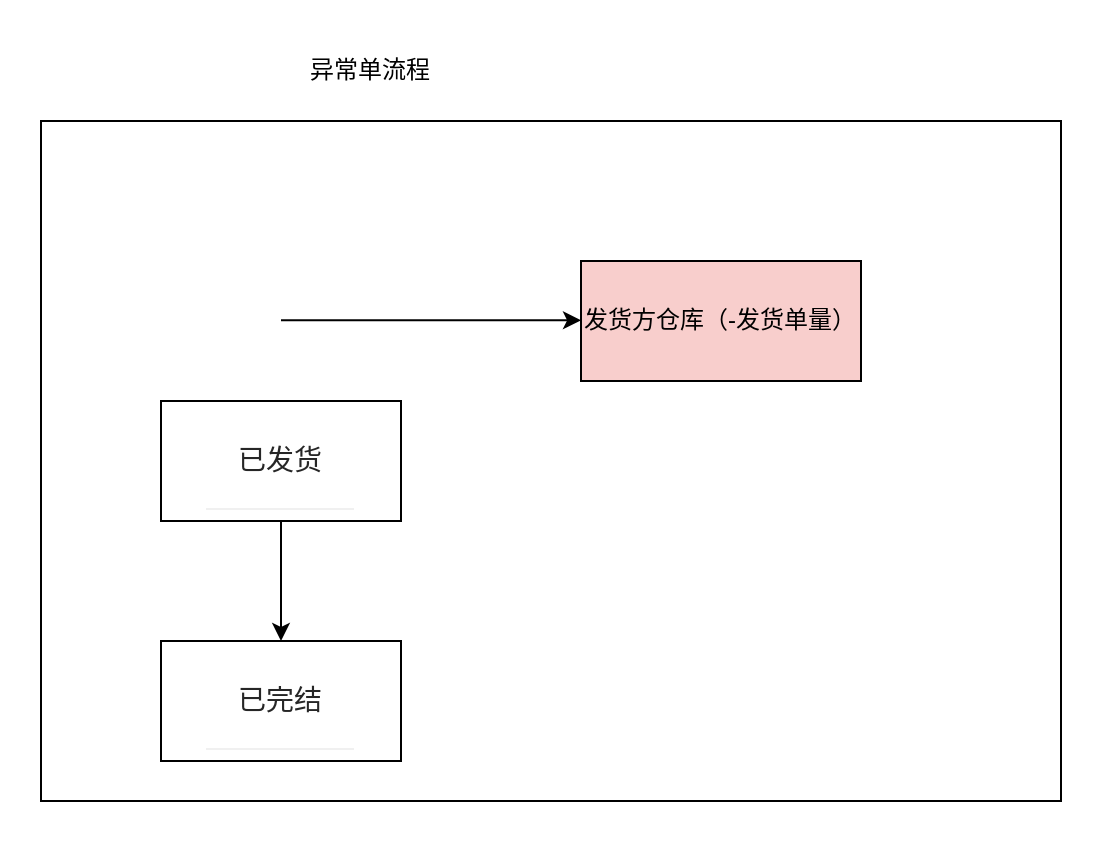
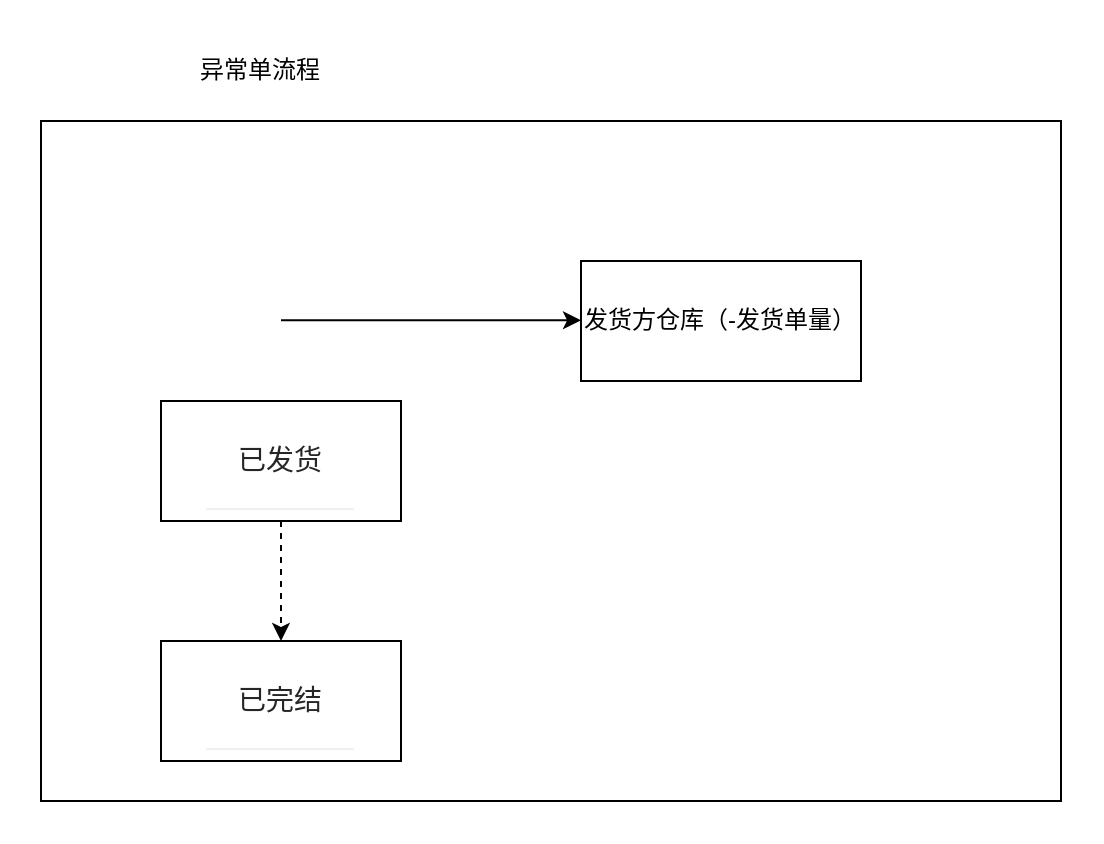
(371, 71) -> (261, 71)
(721, 321) -> (721, 321)
(281, 576) -> (281, 576)
